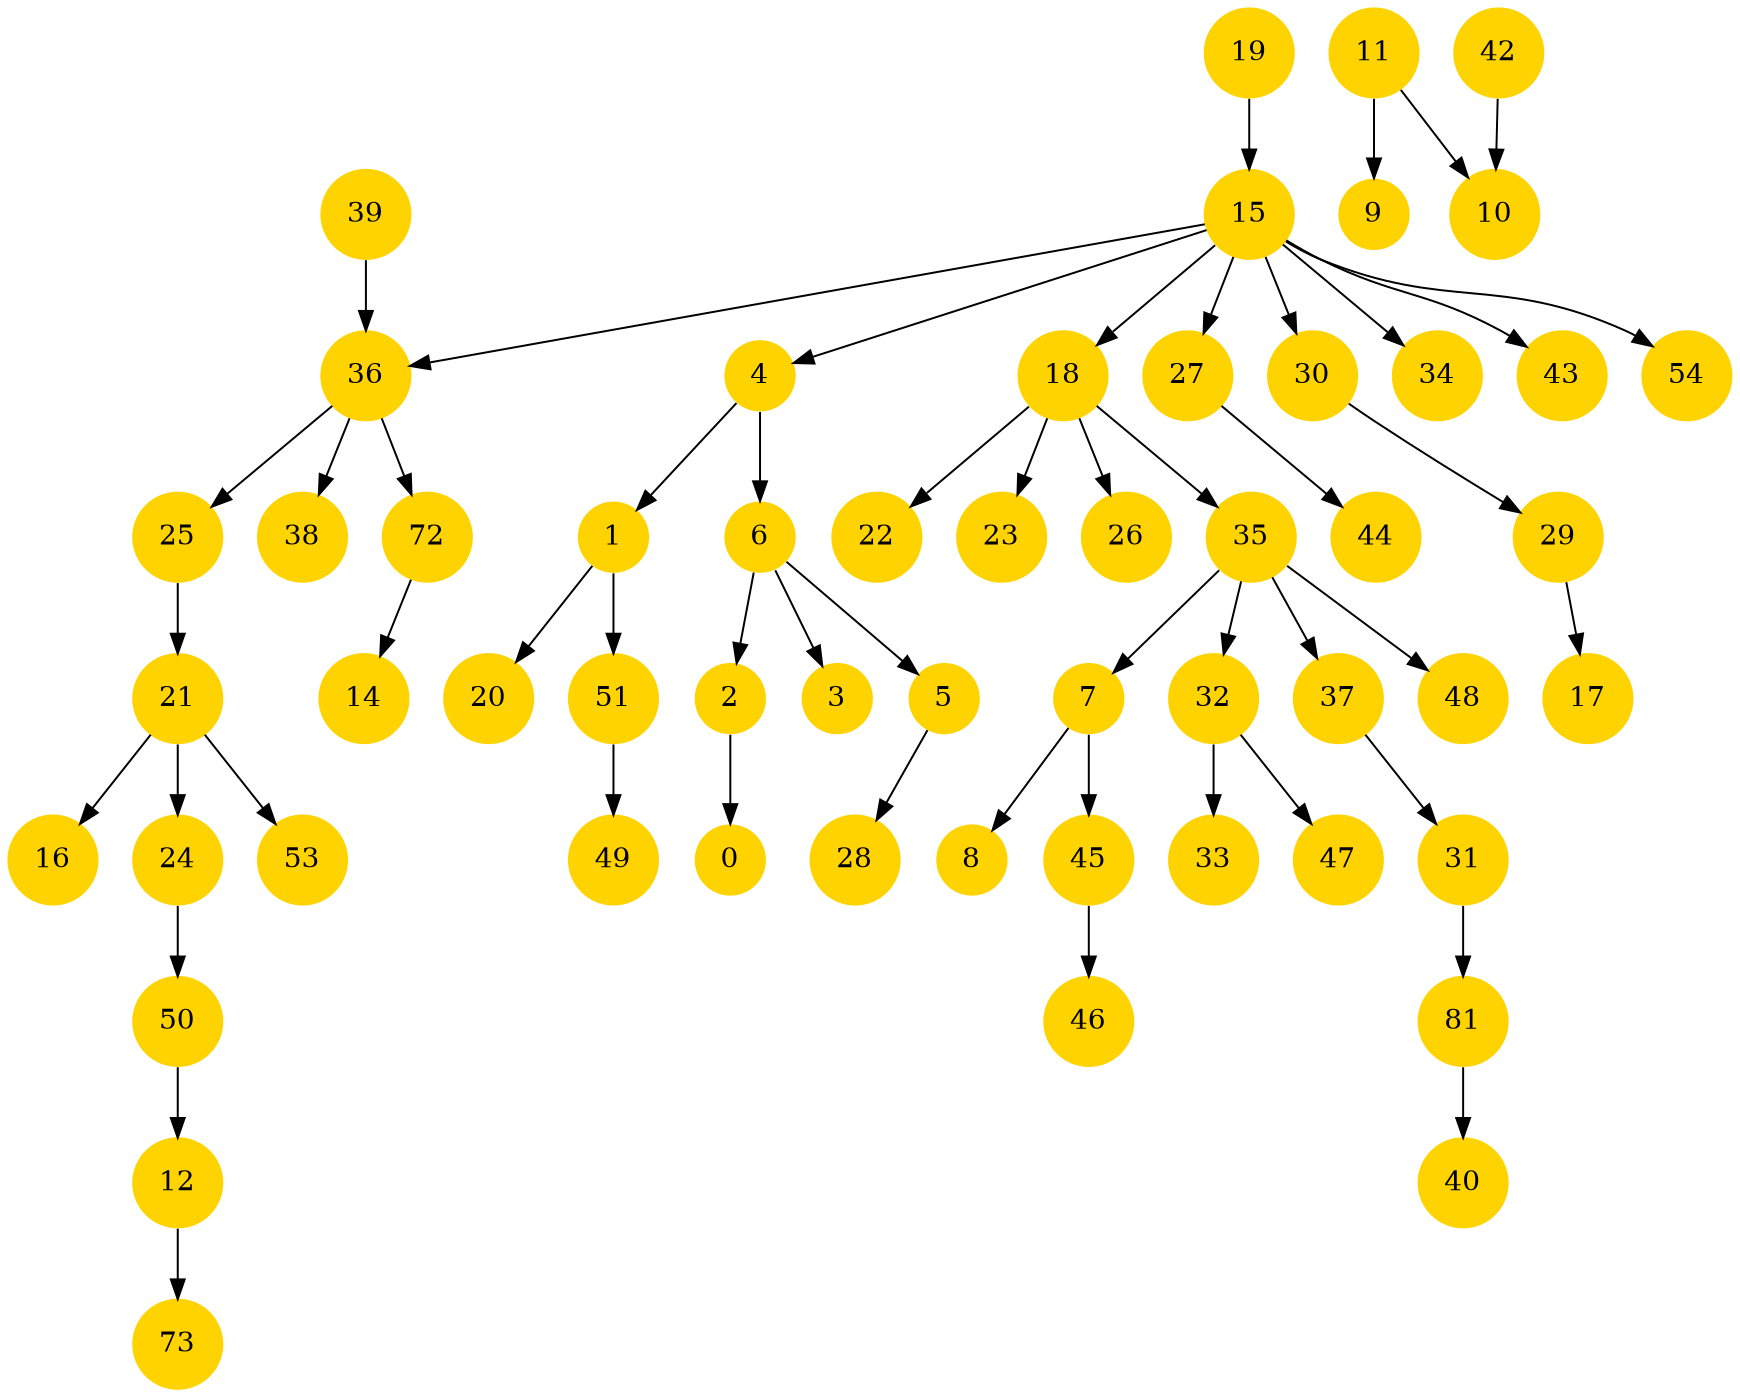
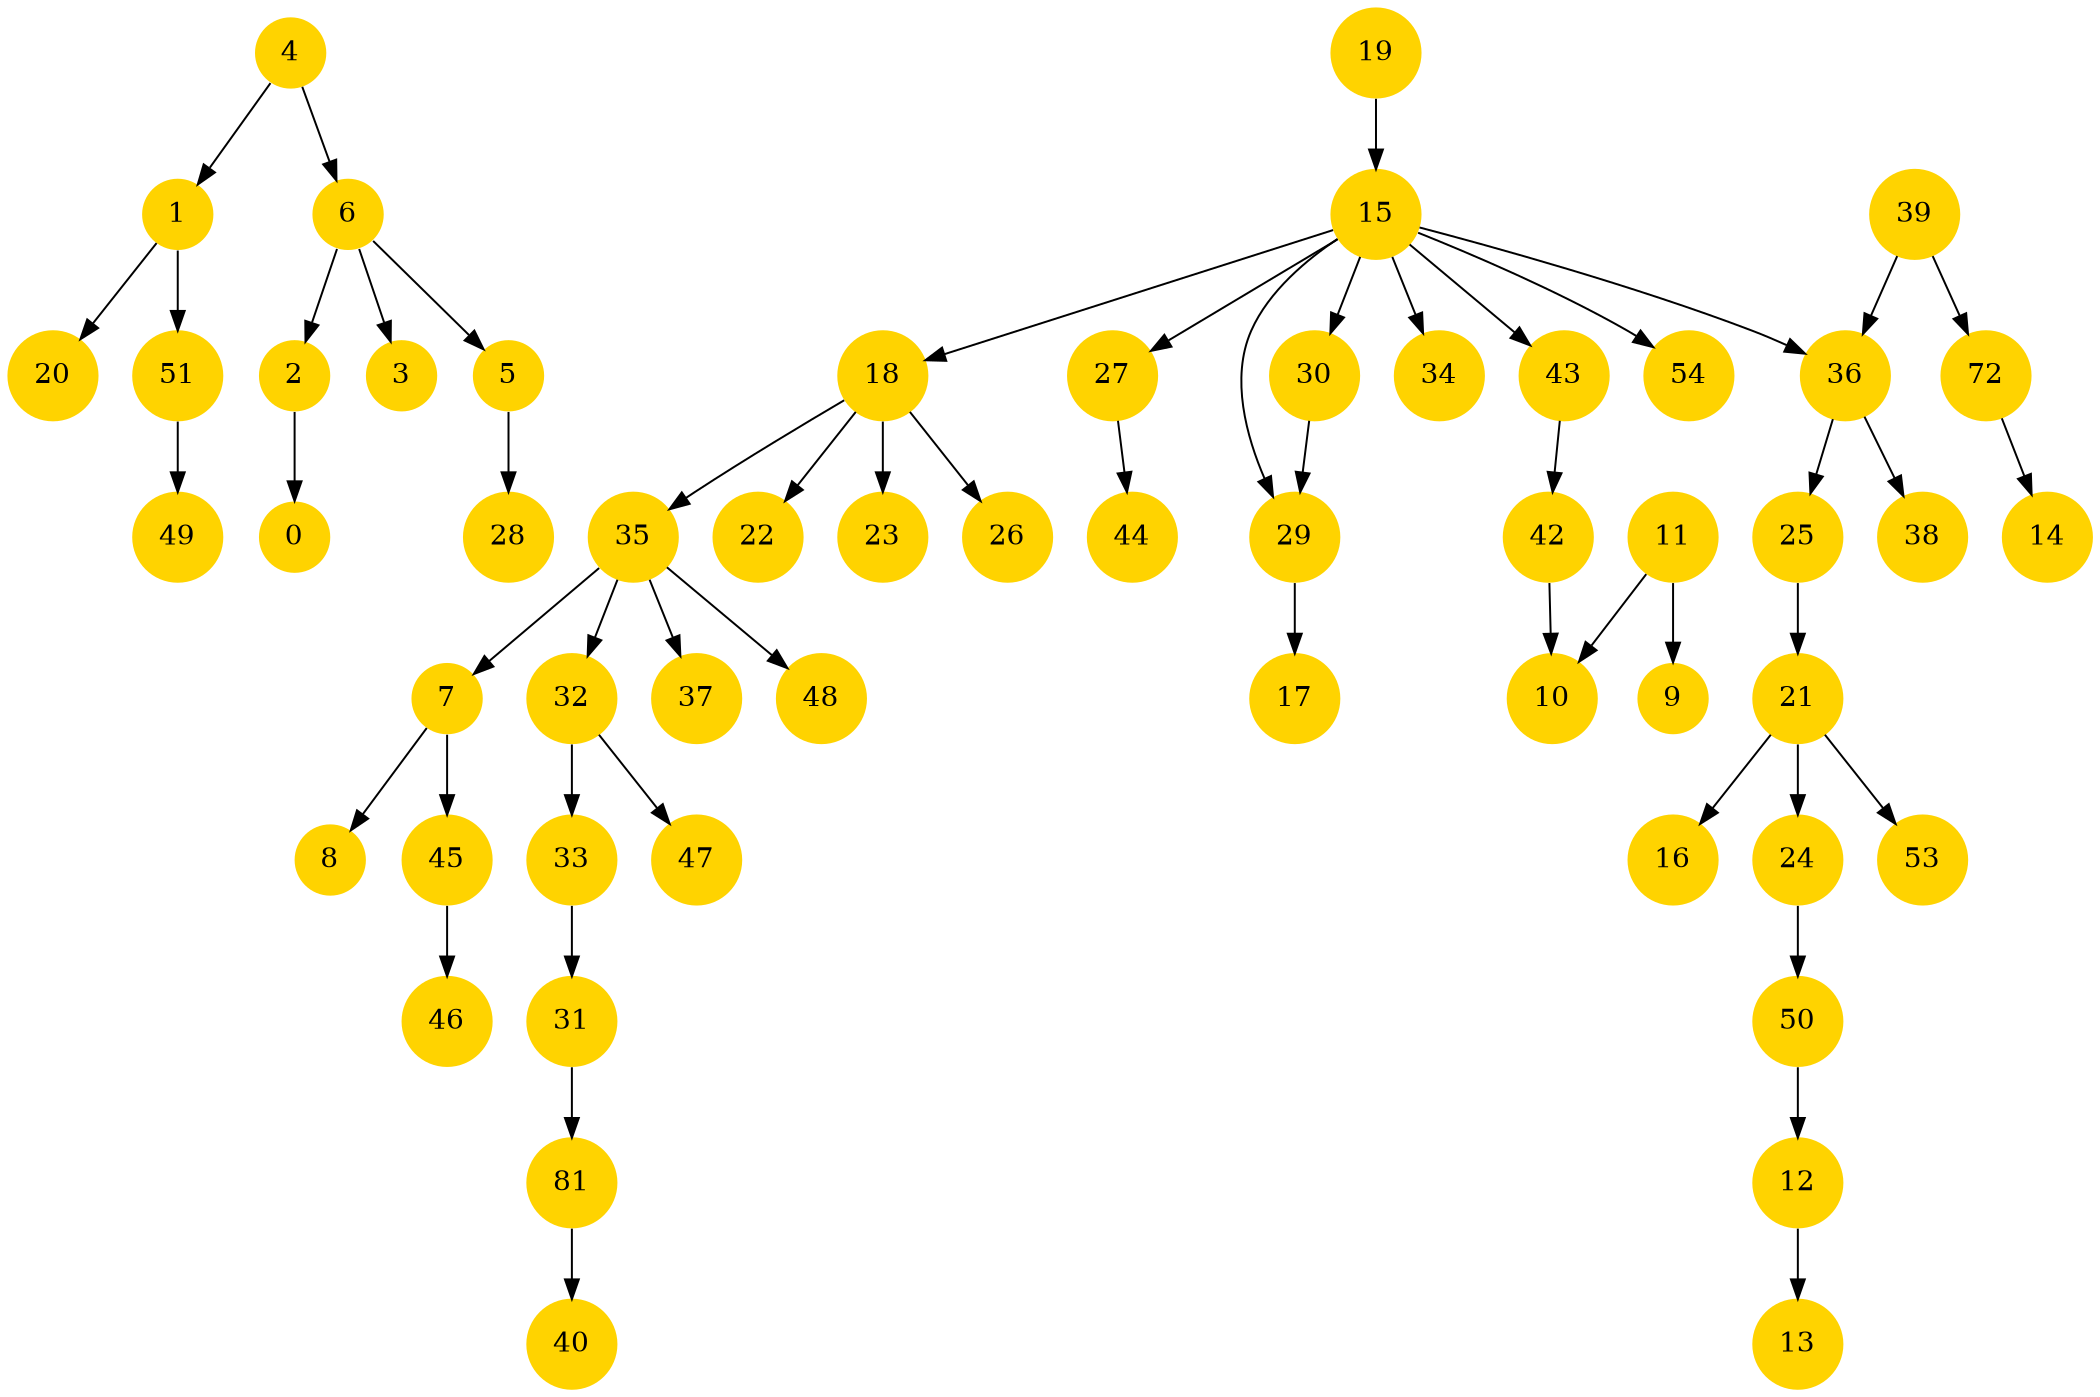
(1010, 293) -> (1247, 343)
none -> (1557, 446)
(393, 447) -> (1946, 286)
(1395, 771) -> (572, 931)
(178, 1344) -> (1798, 1344)
